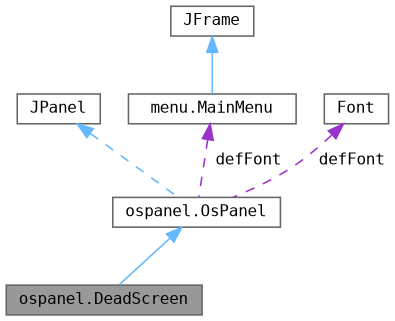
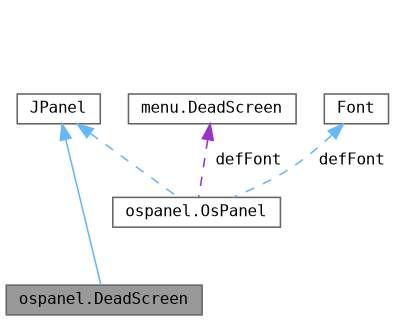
(212, 21) -> none
(212, 109) -> (212, 109)
(286, 171) -> (286, 171)
(145, 261) -> (83, 212)
